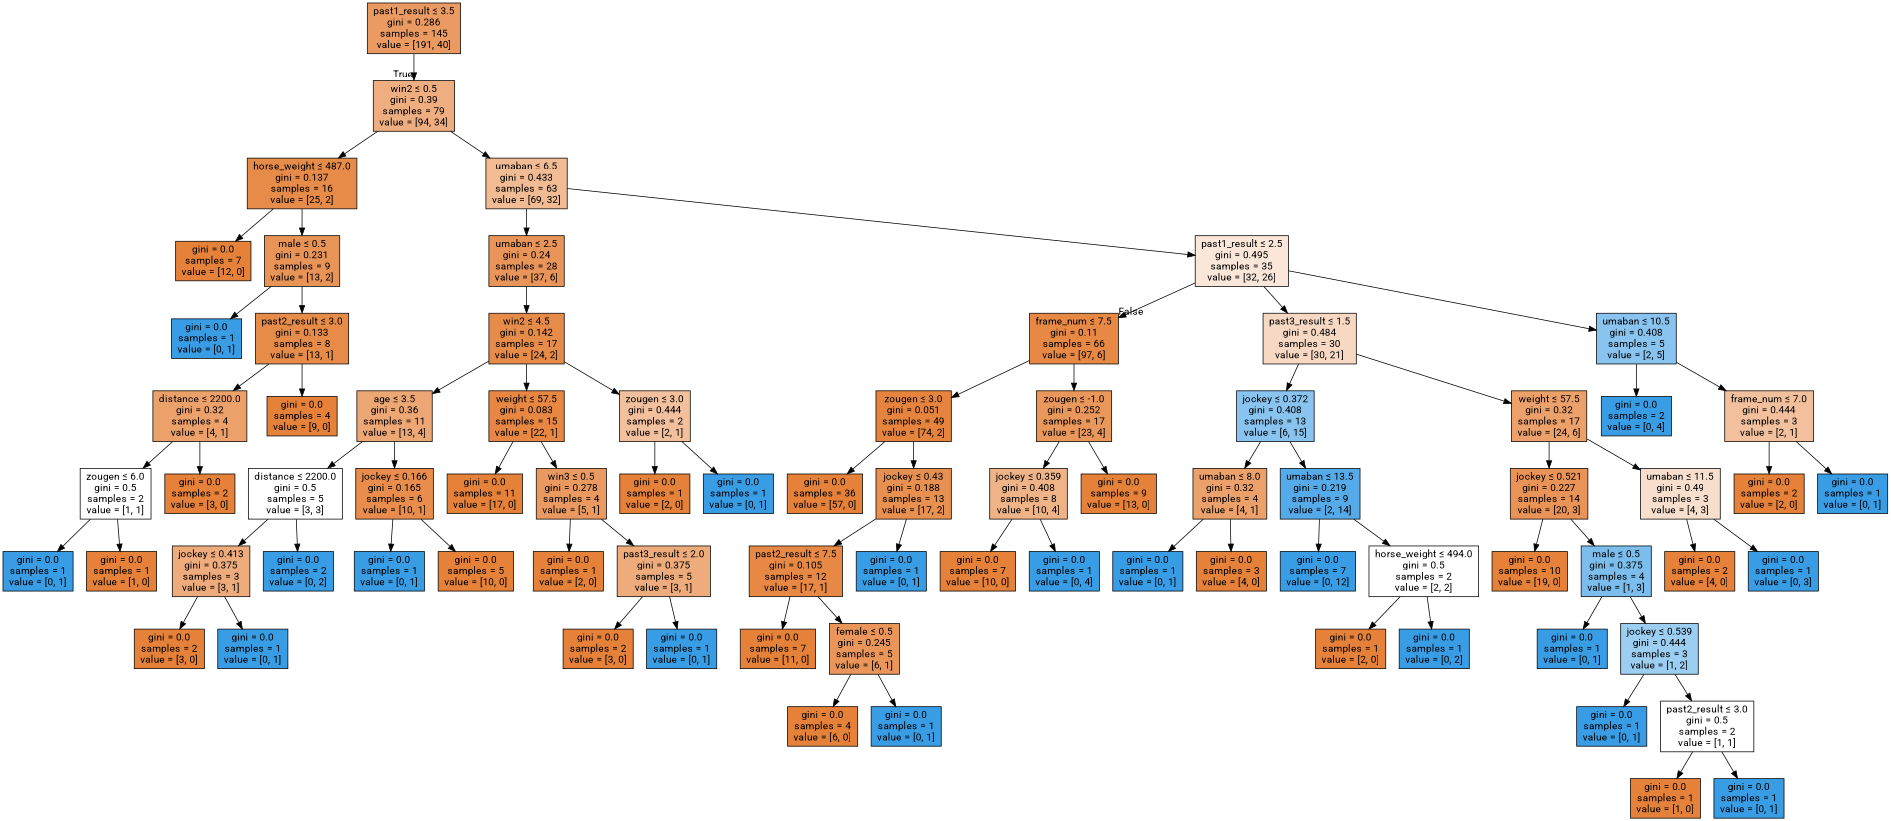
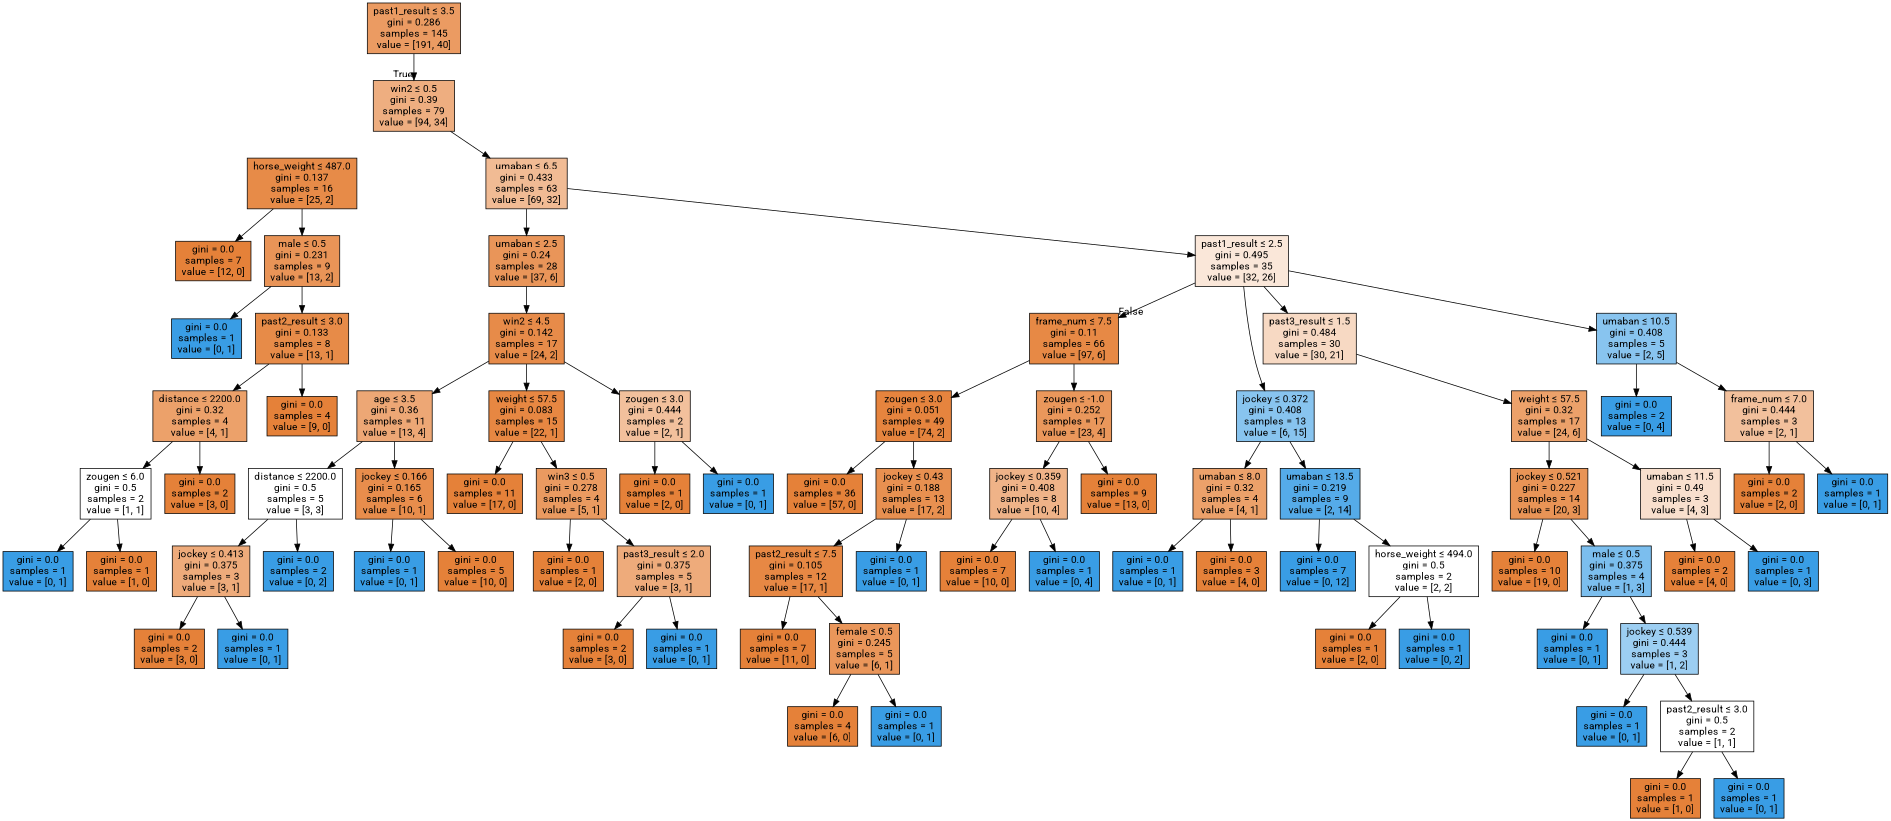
(361, 143) -> none
(1294, 374) -> (1250, 336)
